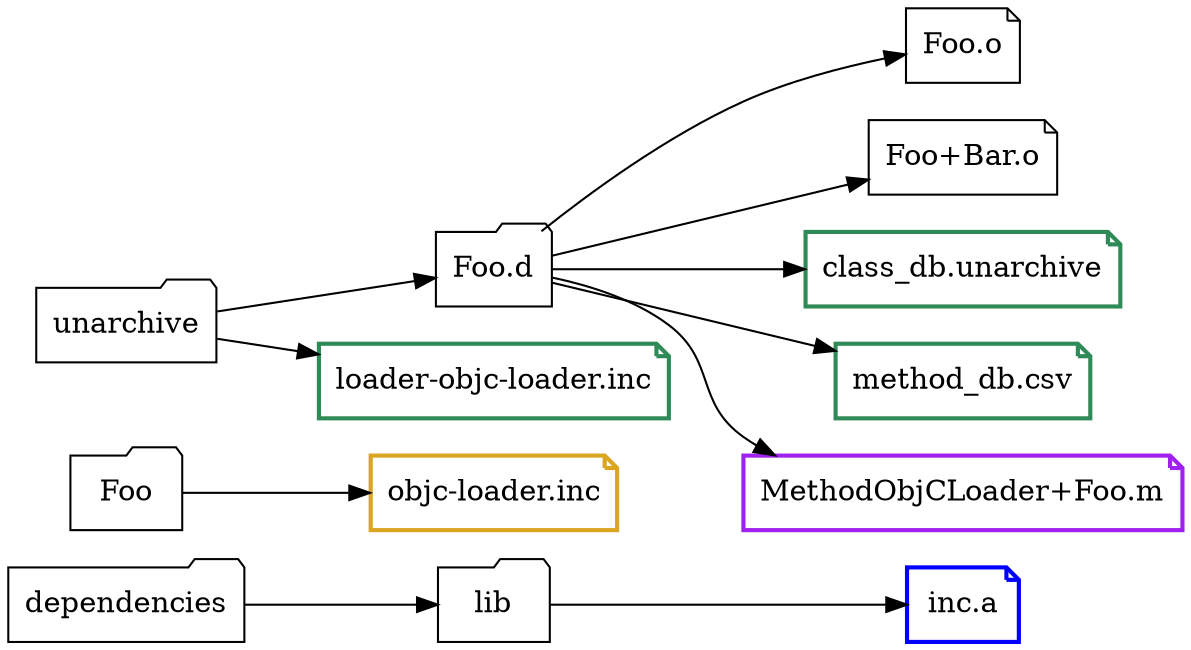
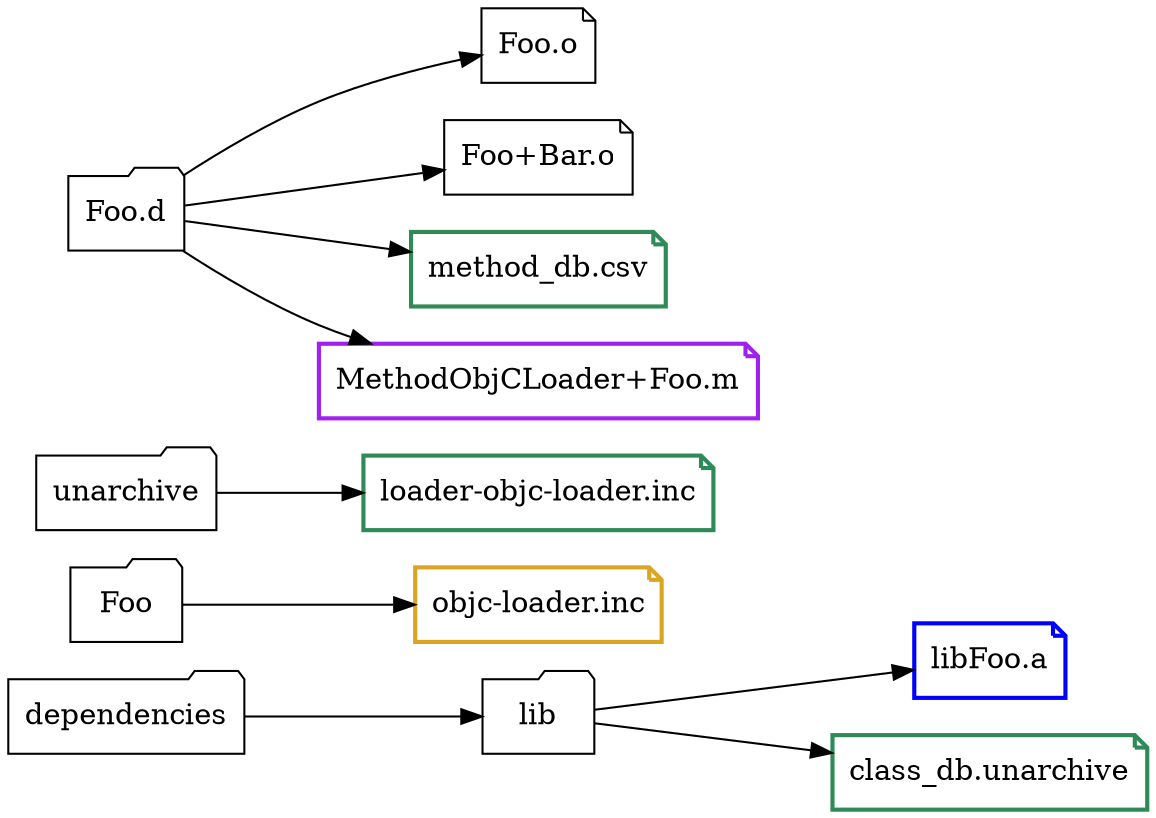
(668, 269) -> (703, 737)
(316, 296) -> none
(963, 605) -> (990, 661)
